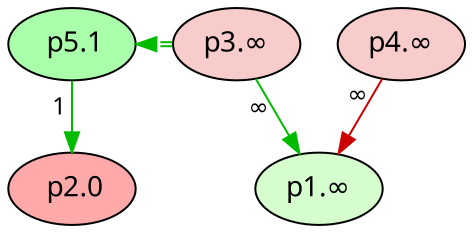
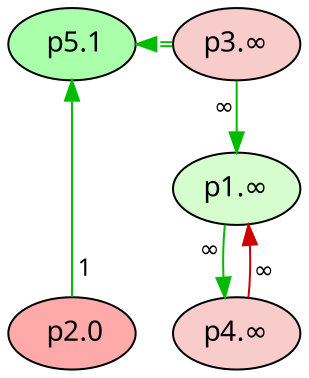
(72, 107) -> (72, 199)
none -> (223, 251)
